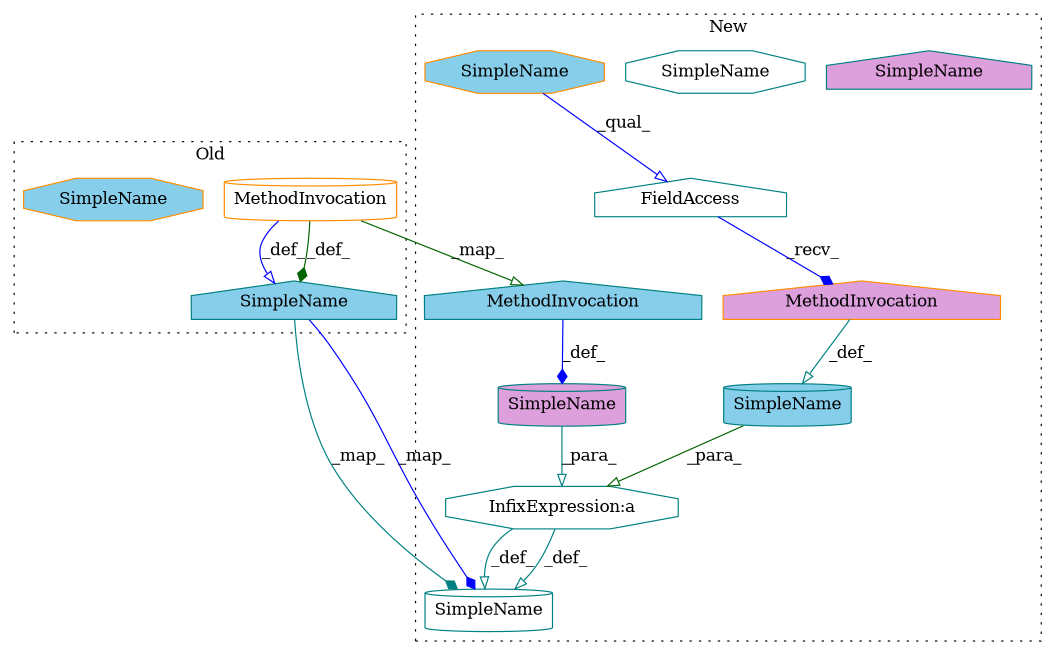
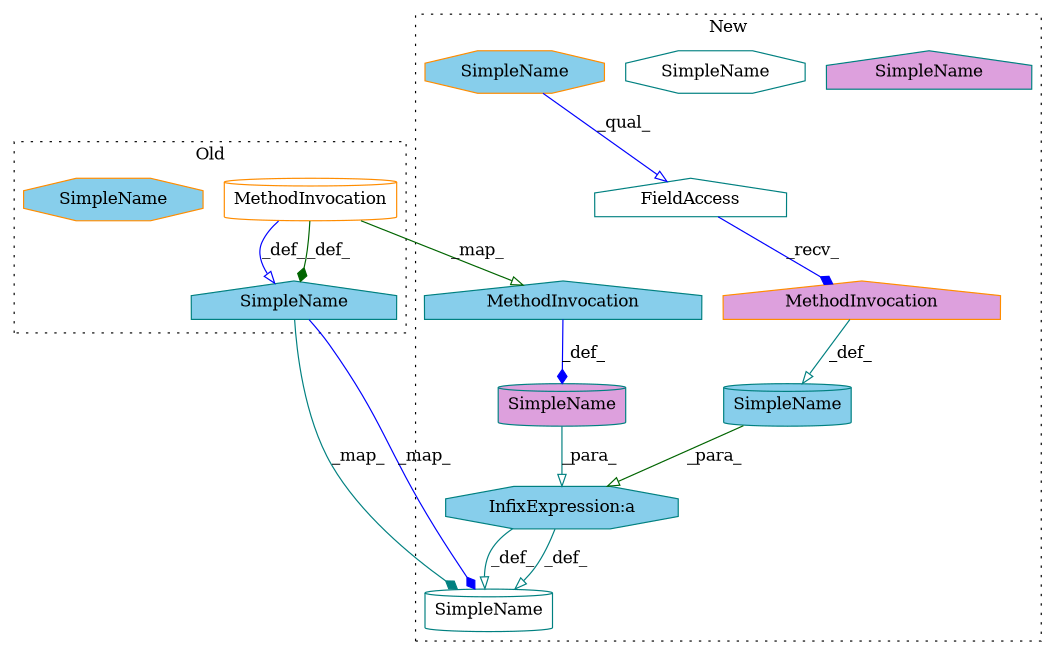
(562, 508) -> (562, 508)
